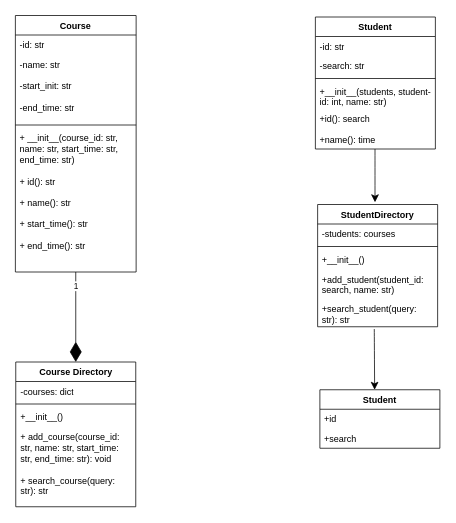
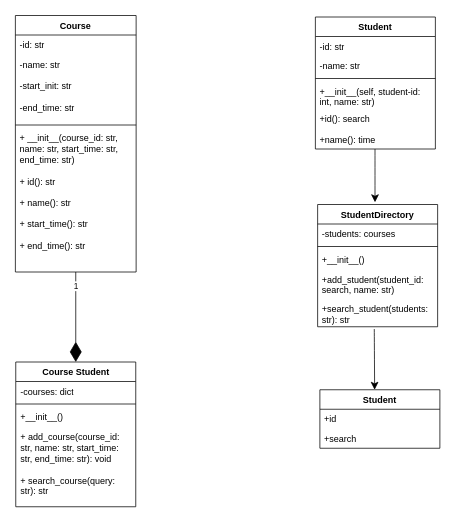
(348, 67) -> (343, 67)
(376, 97) -> (376, 97)
(378, 315) -> (378, 315)
(76, 373) -> (76, 373)
